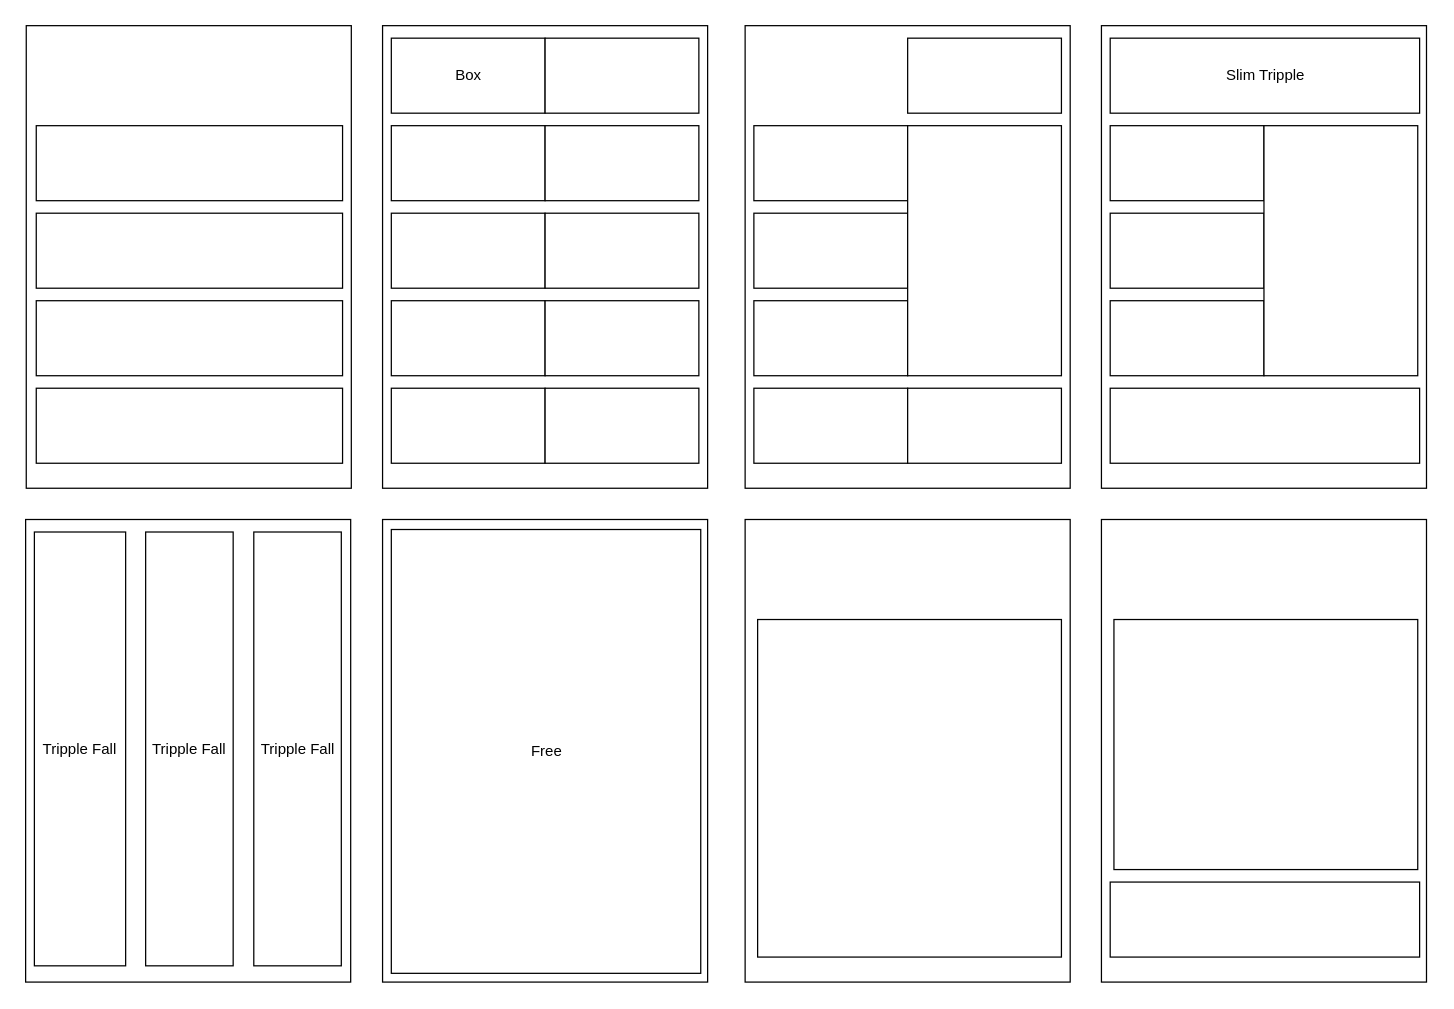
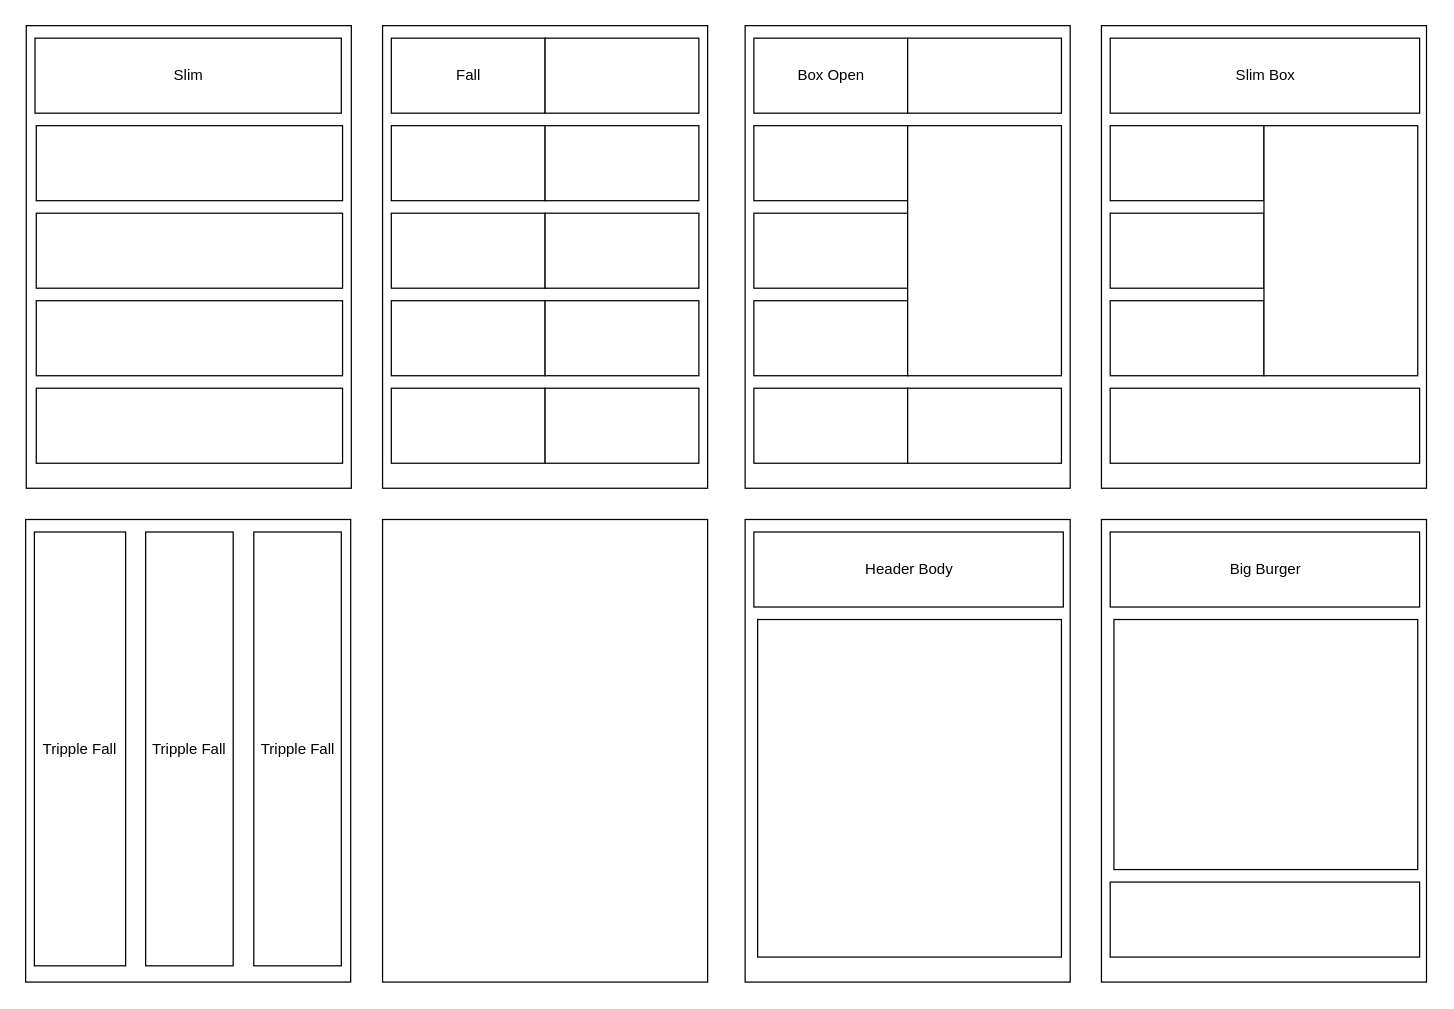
none -> (188, 76)
(469, 76) -> (469, 76)
none -> (831, 76)
(1266, 76) -> (1266, 76)
none -> (908, 569)
none -> (1265, 569)
(546, 751) -> none
